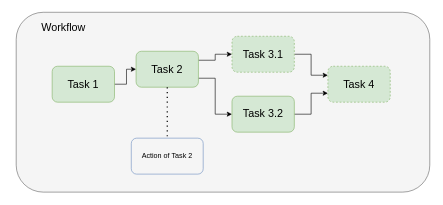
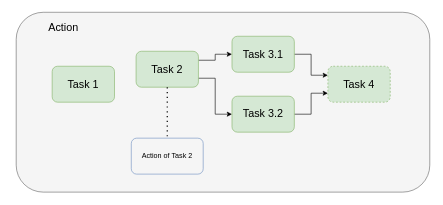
(63, 27) -> (63, 27)
(263, 54) -> (263, 54)
(126, 75) -> none
